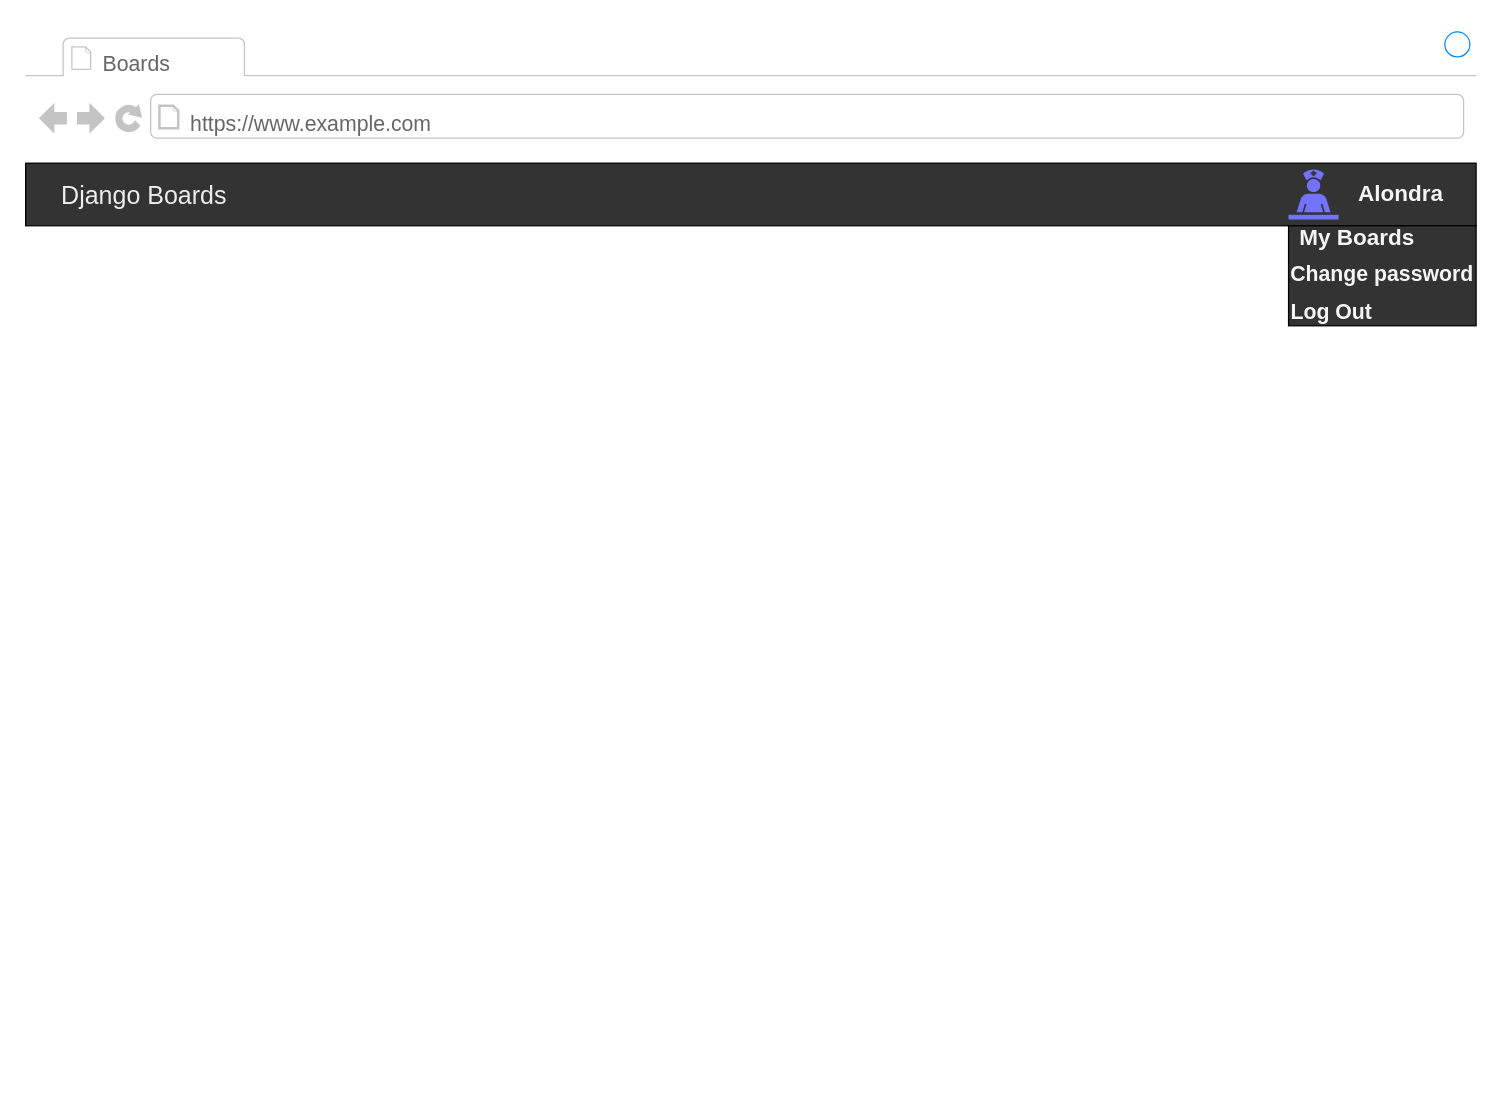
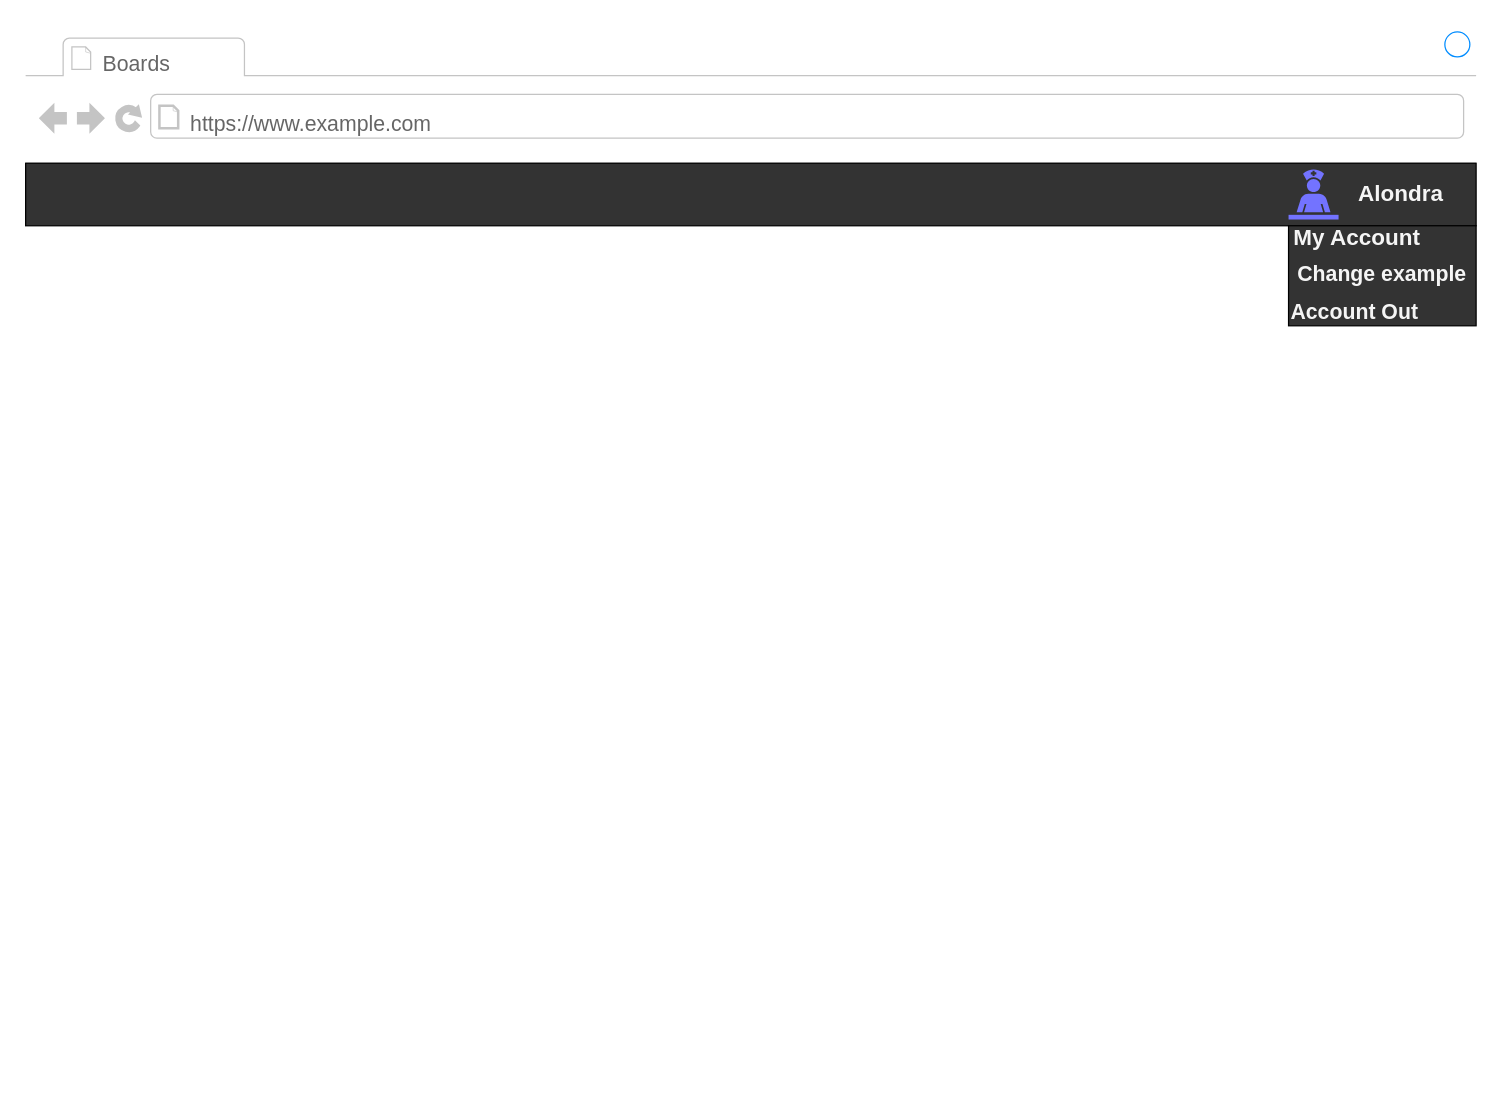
(144, 194) -> none
(1357, 238) -> (1357, 238)
(1382, 276) -> (1382, 276)
(1318, 313) -> (1335, 313)
